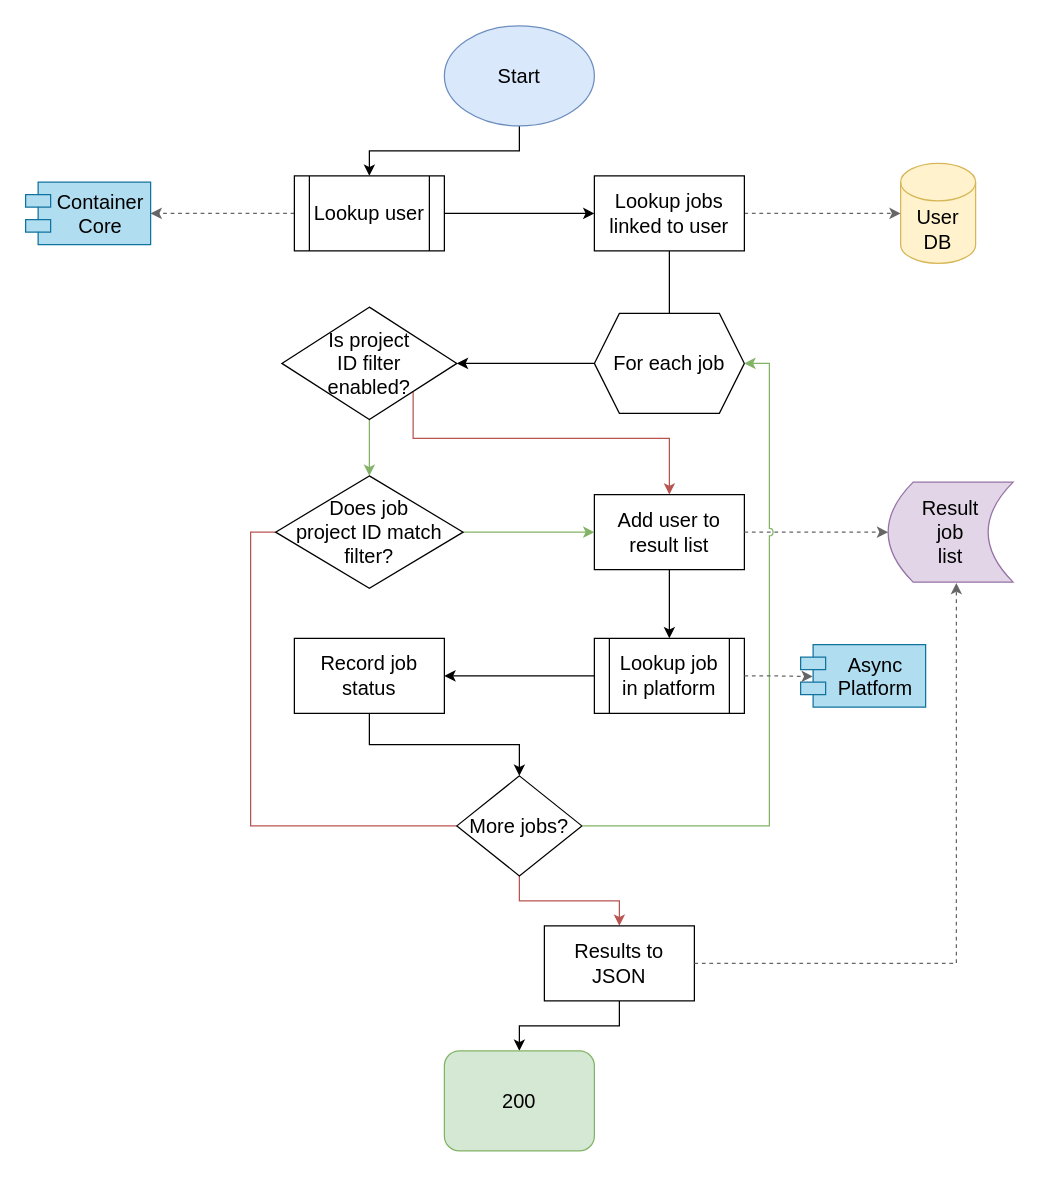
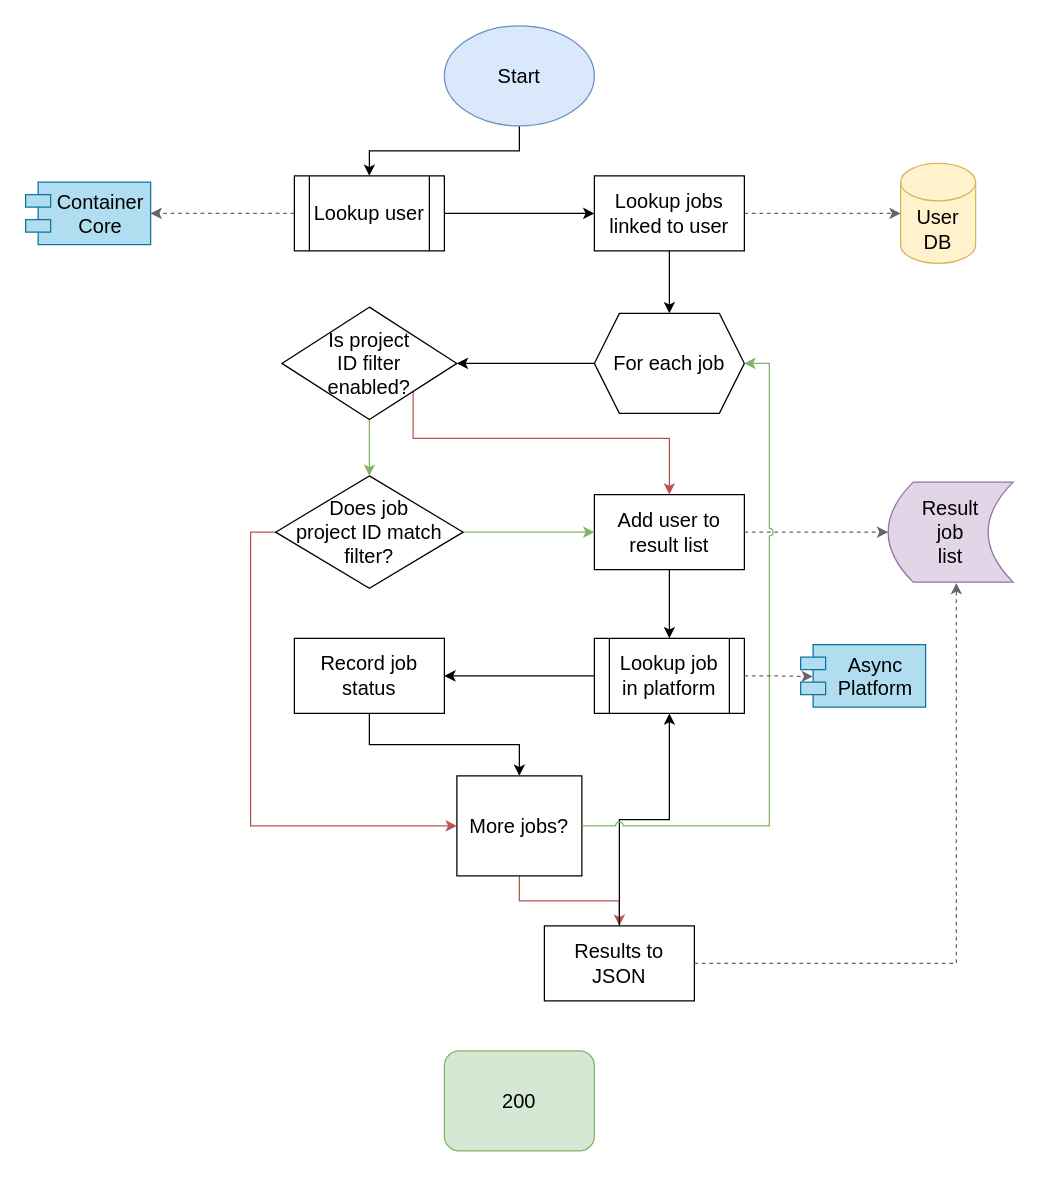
(669, 307) -> (669, 303)
(451, 826) -> (447, 826)
(519, 826) -> (519, 826)
(573, 1026) -> (669, 796)
